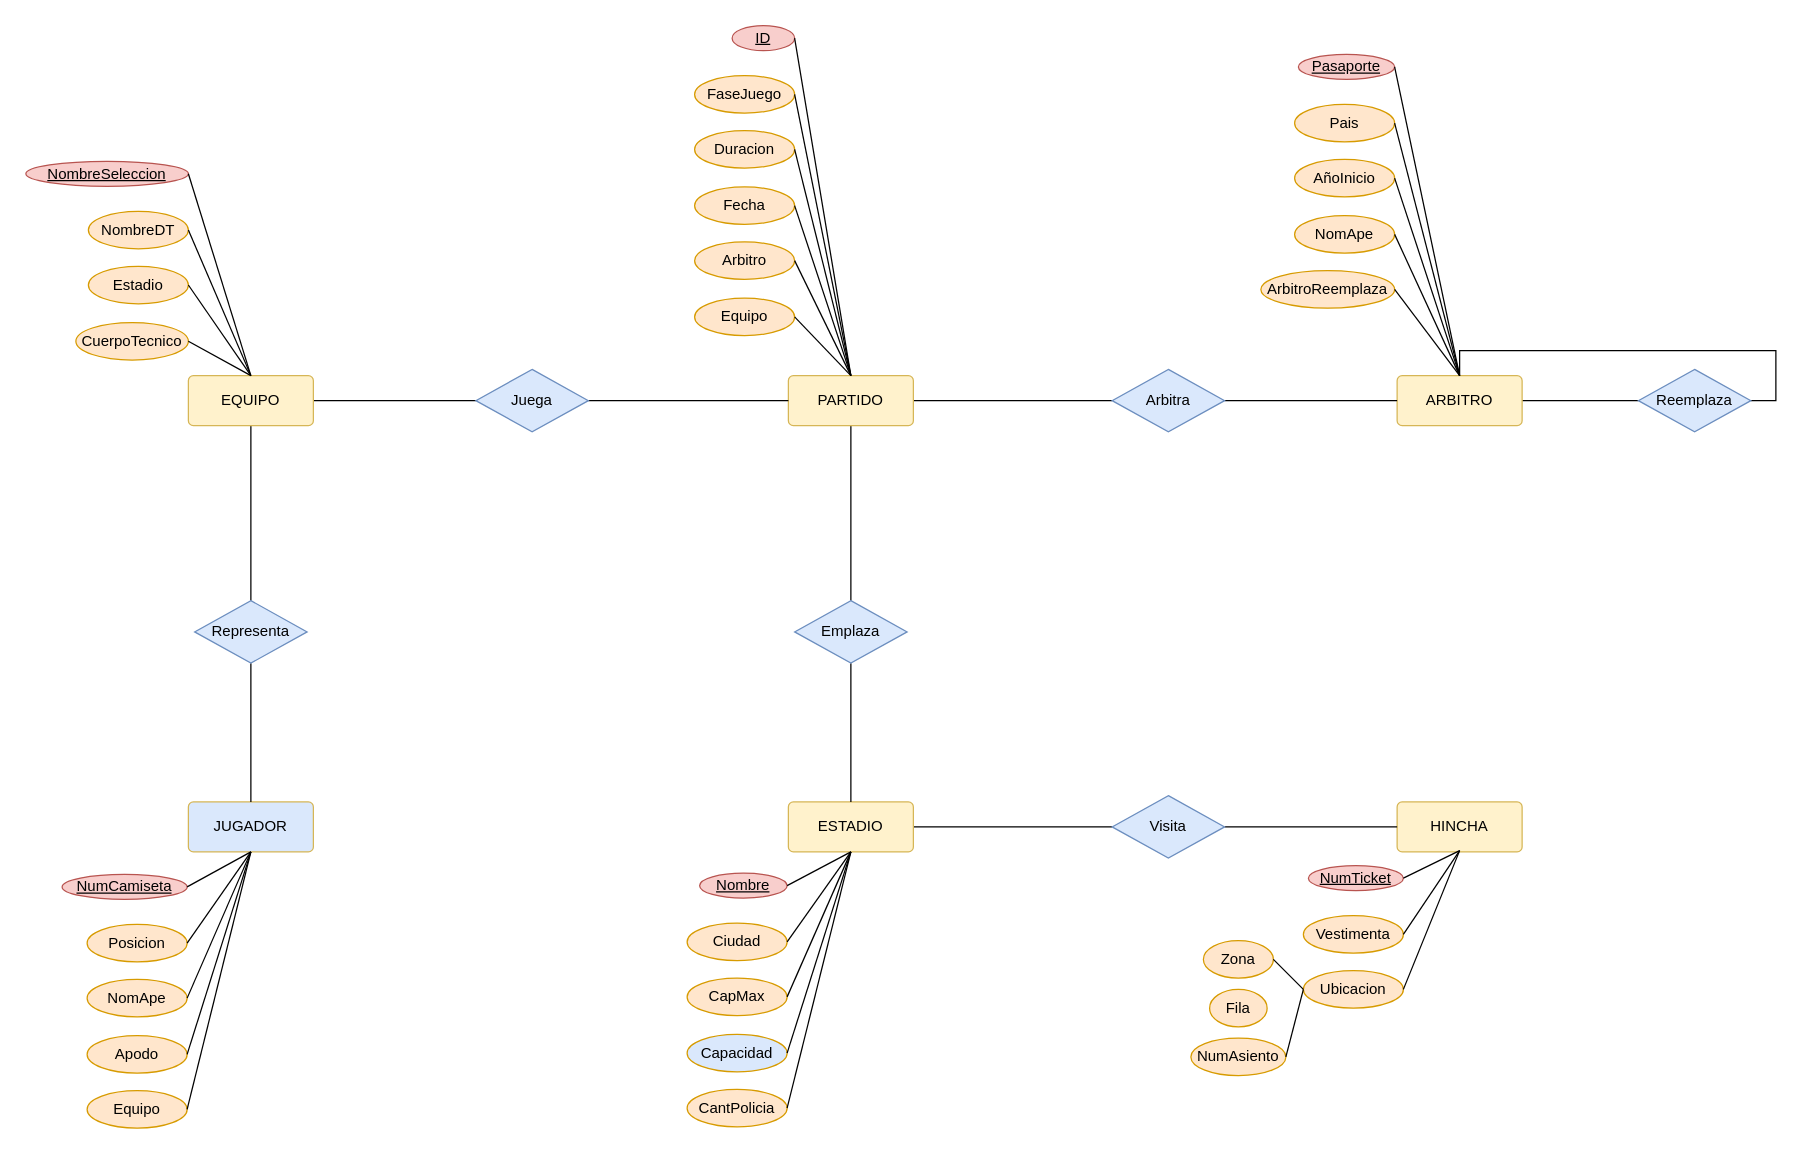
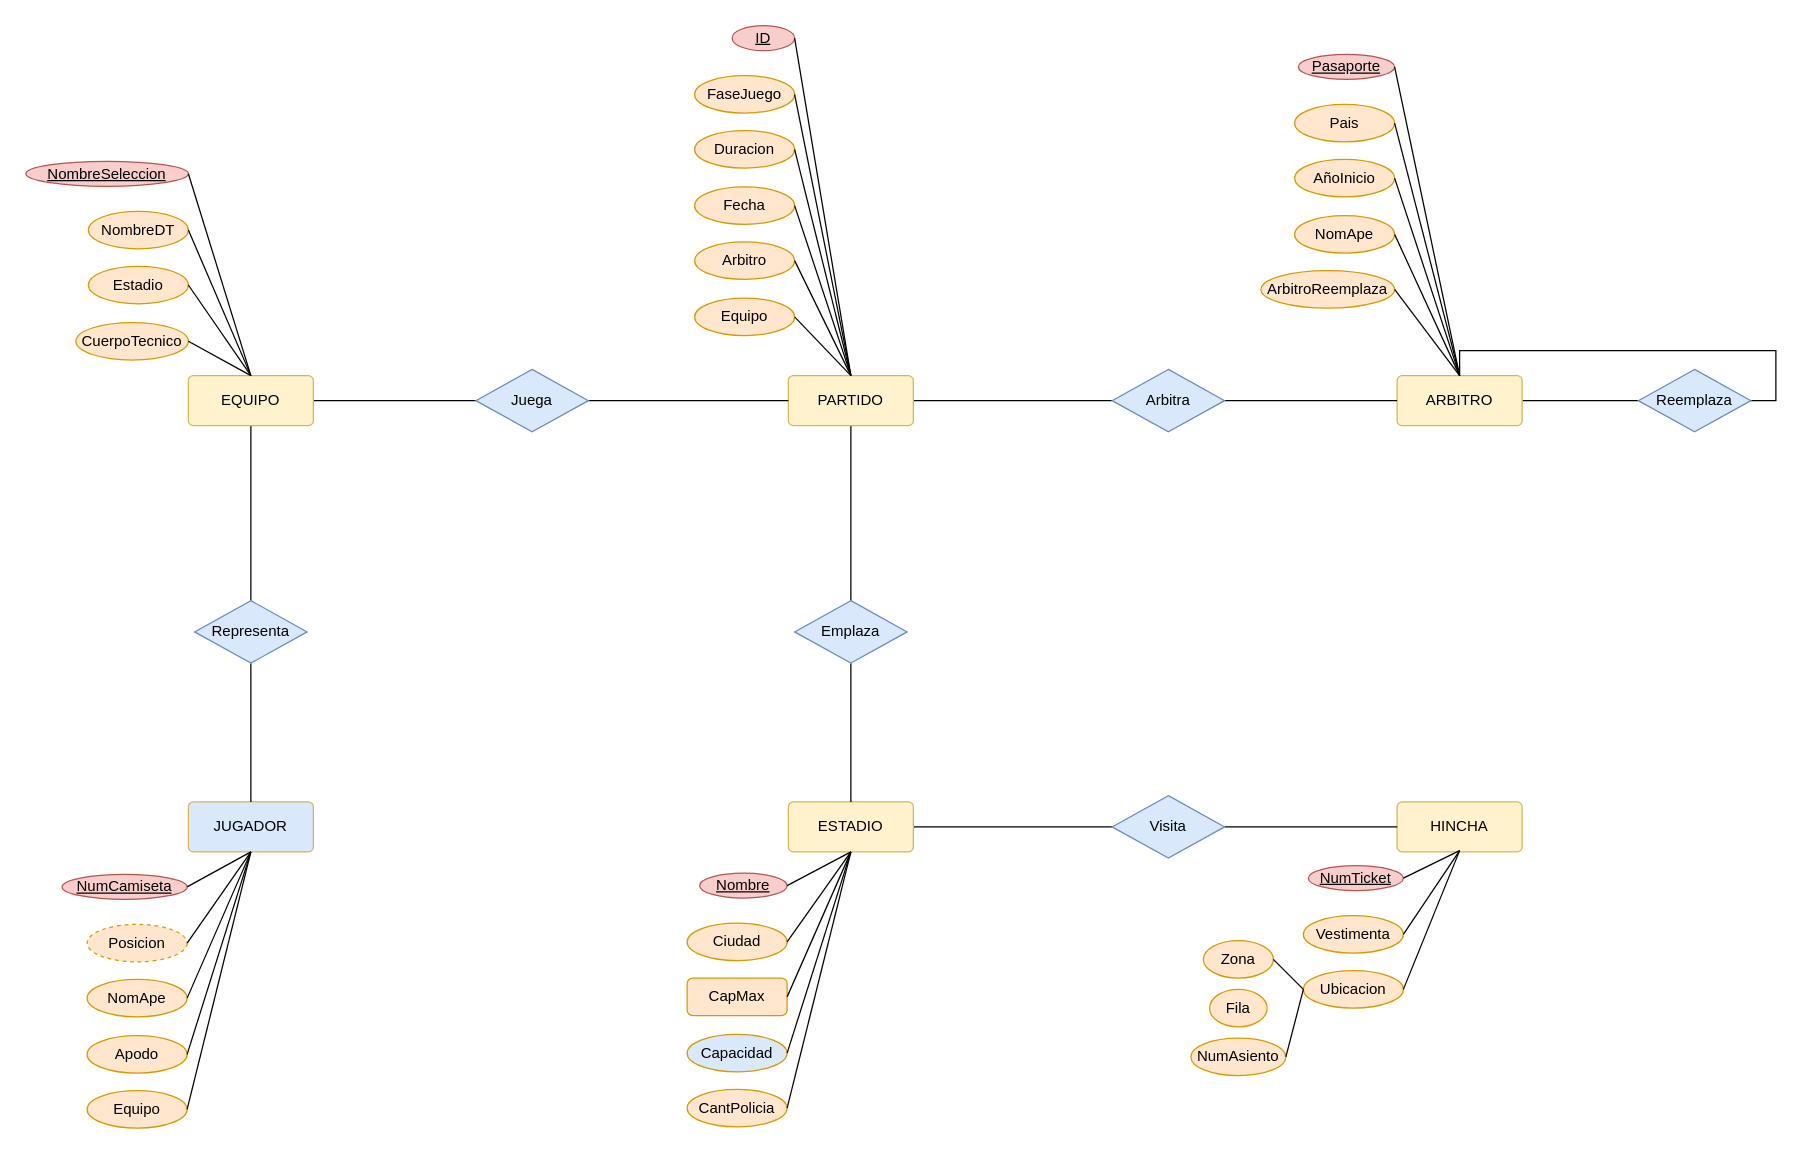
(137, 943) -> (137, 943)
(737, 997) -> (737, 997)
